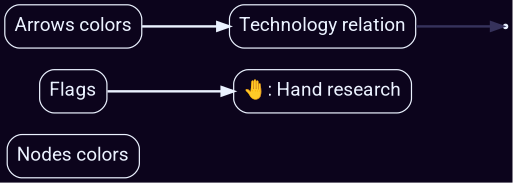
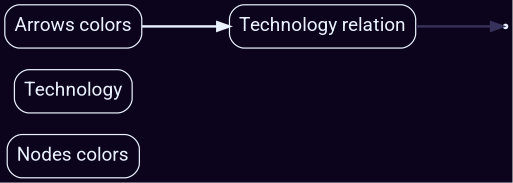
(73, 91) -> (73, 91)
(323, 91) -> none
